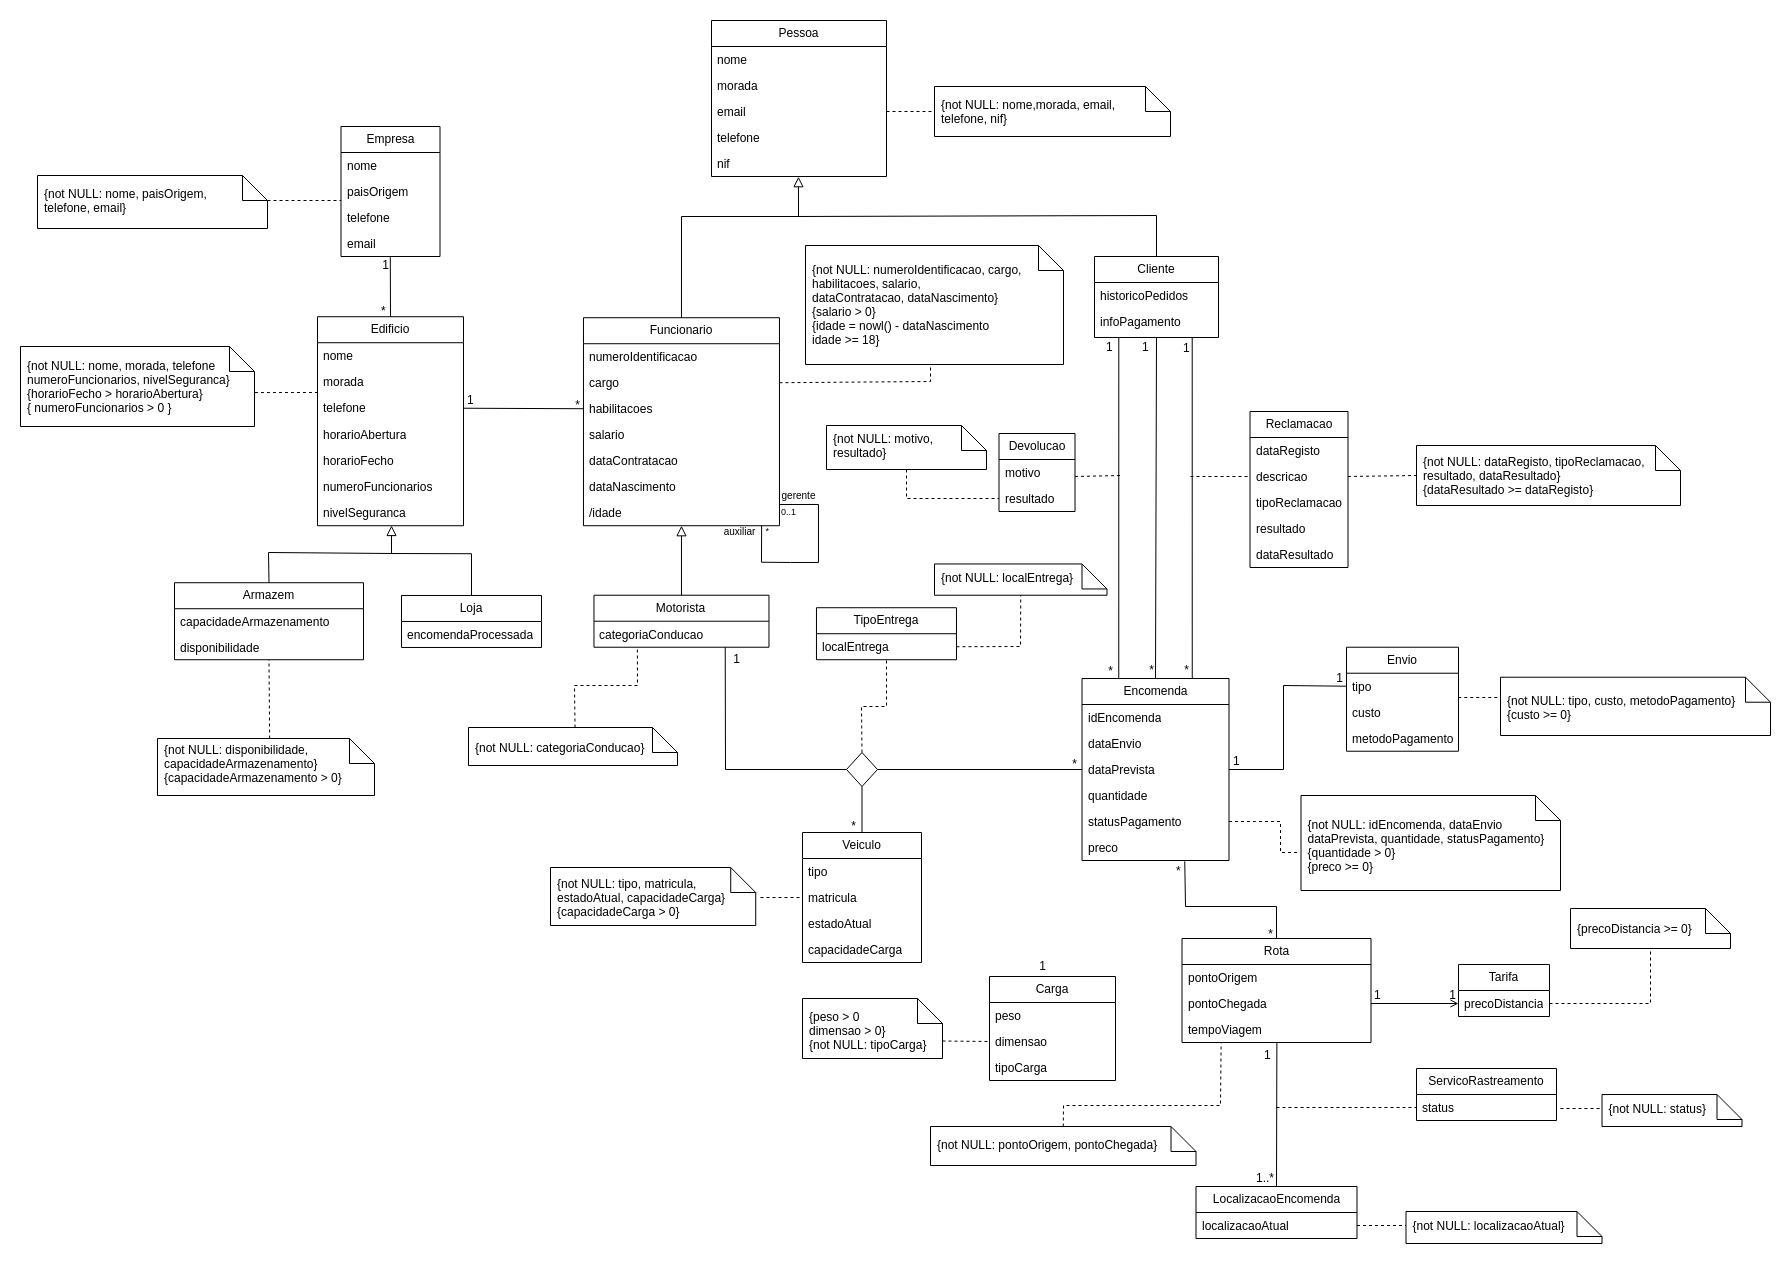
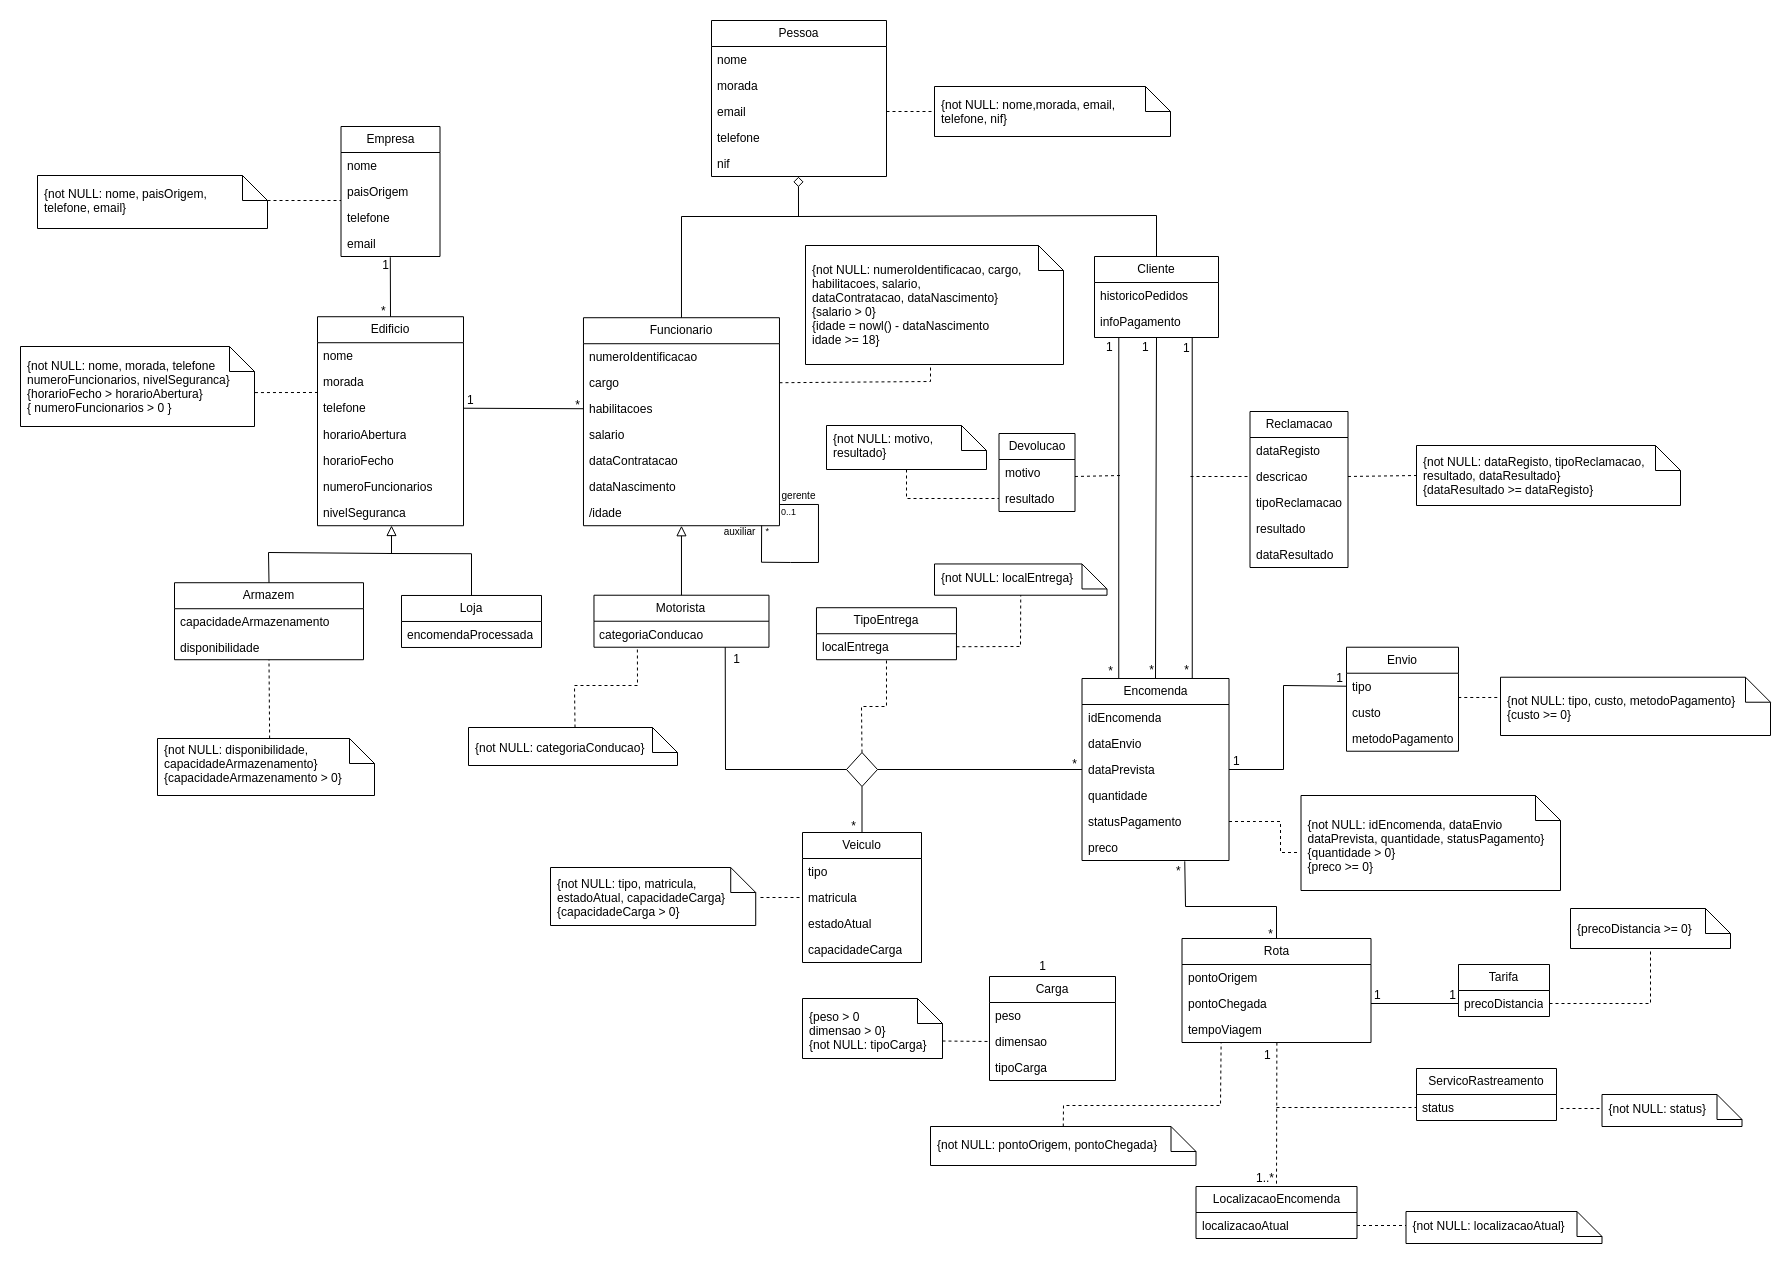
(798, 188) -> (798, 187)
(1452, 1004) -> (1453, 1004)
(1277, 1114) -> (1277, 1114)
